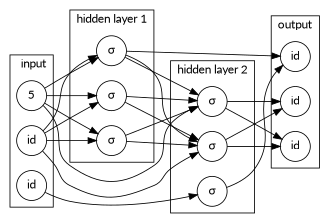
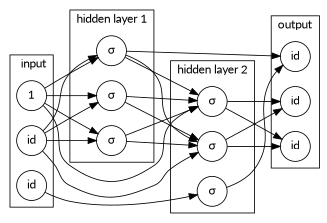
(32, 96) -> (32, 96)
